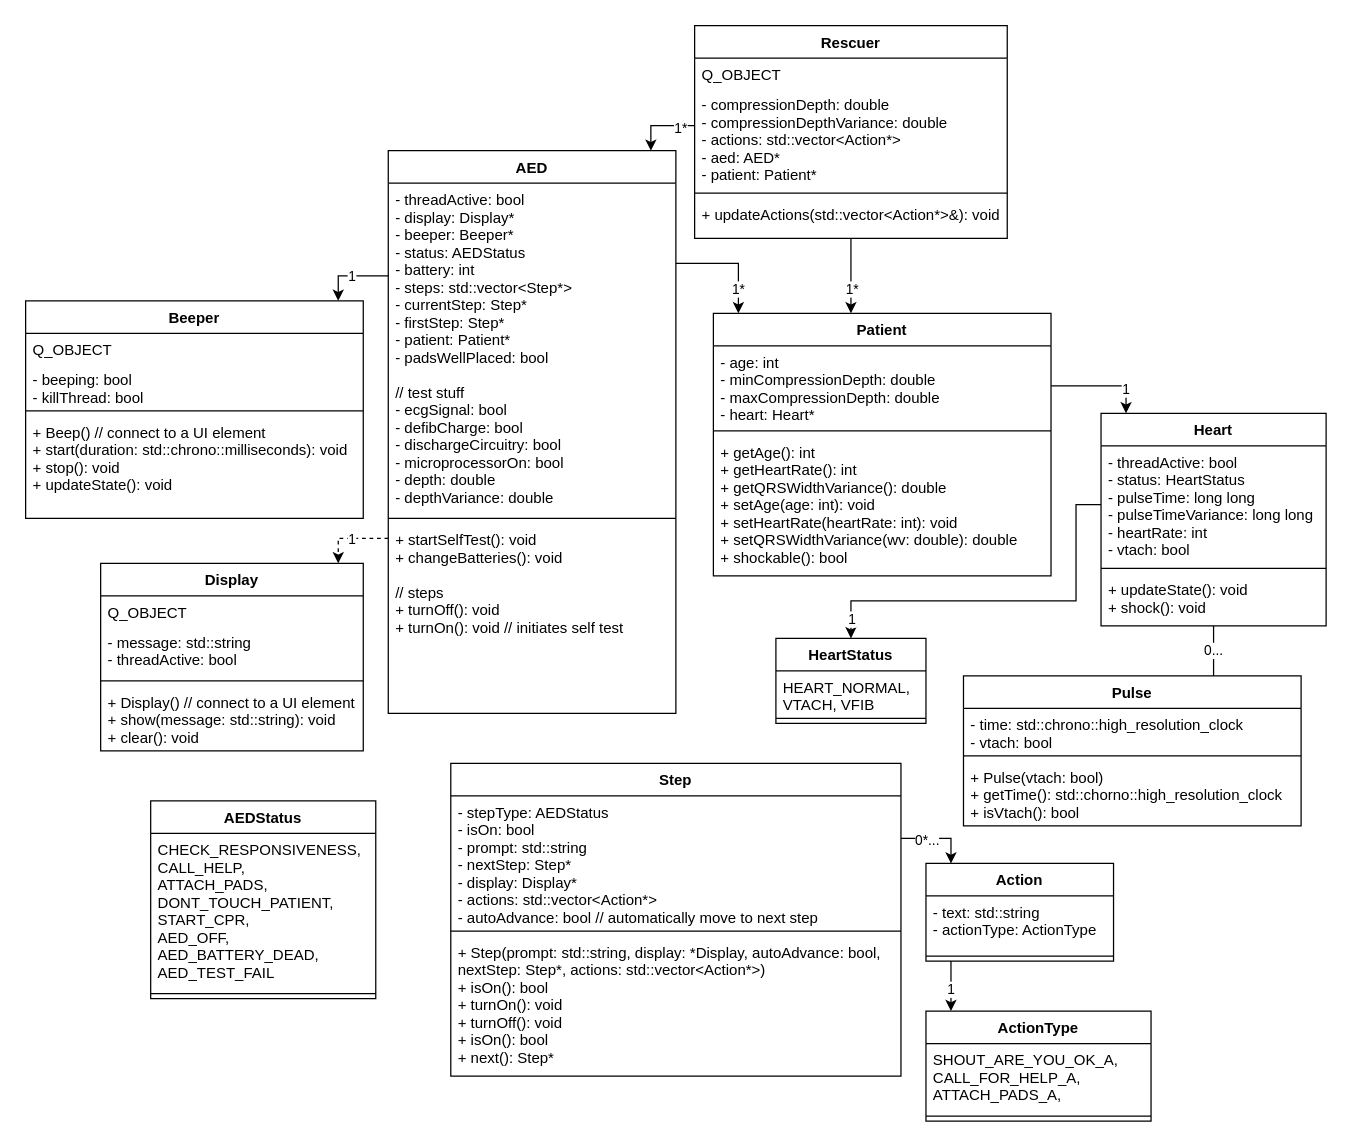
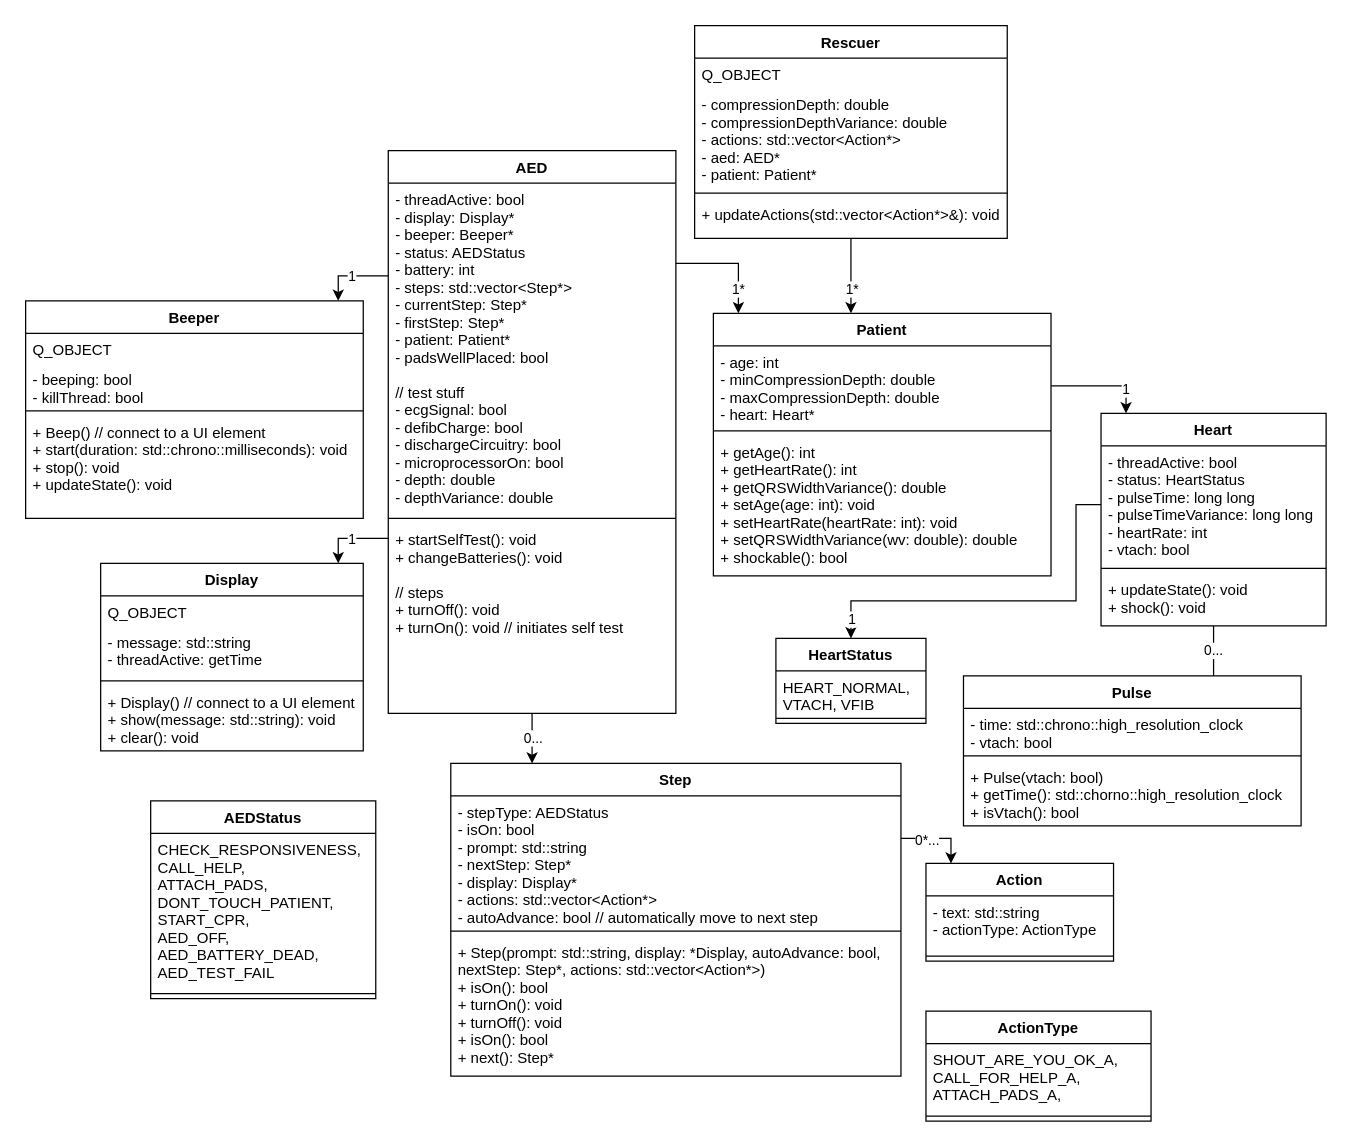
(663, 126) -> none
(371, 538) -> (371, 538)
(188, 643) -> (188, 643)
none -> (532, 735)
(951, 983) -> none
